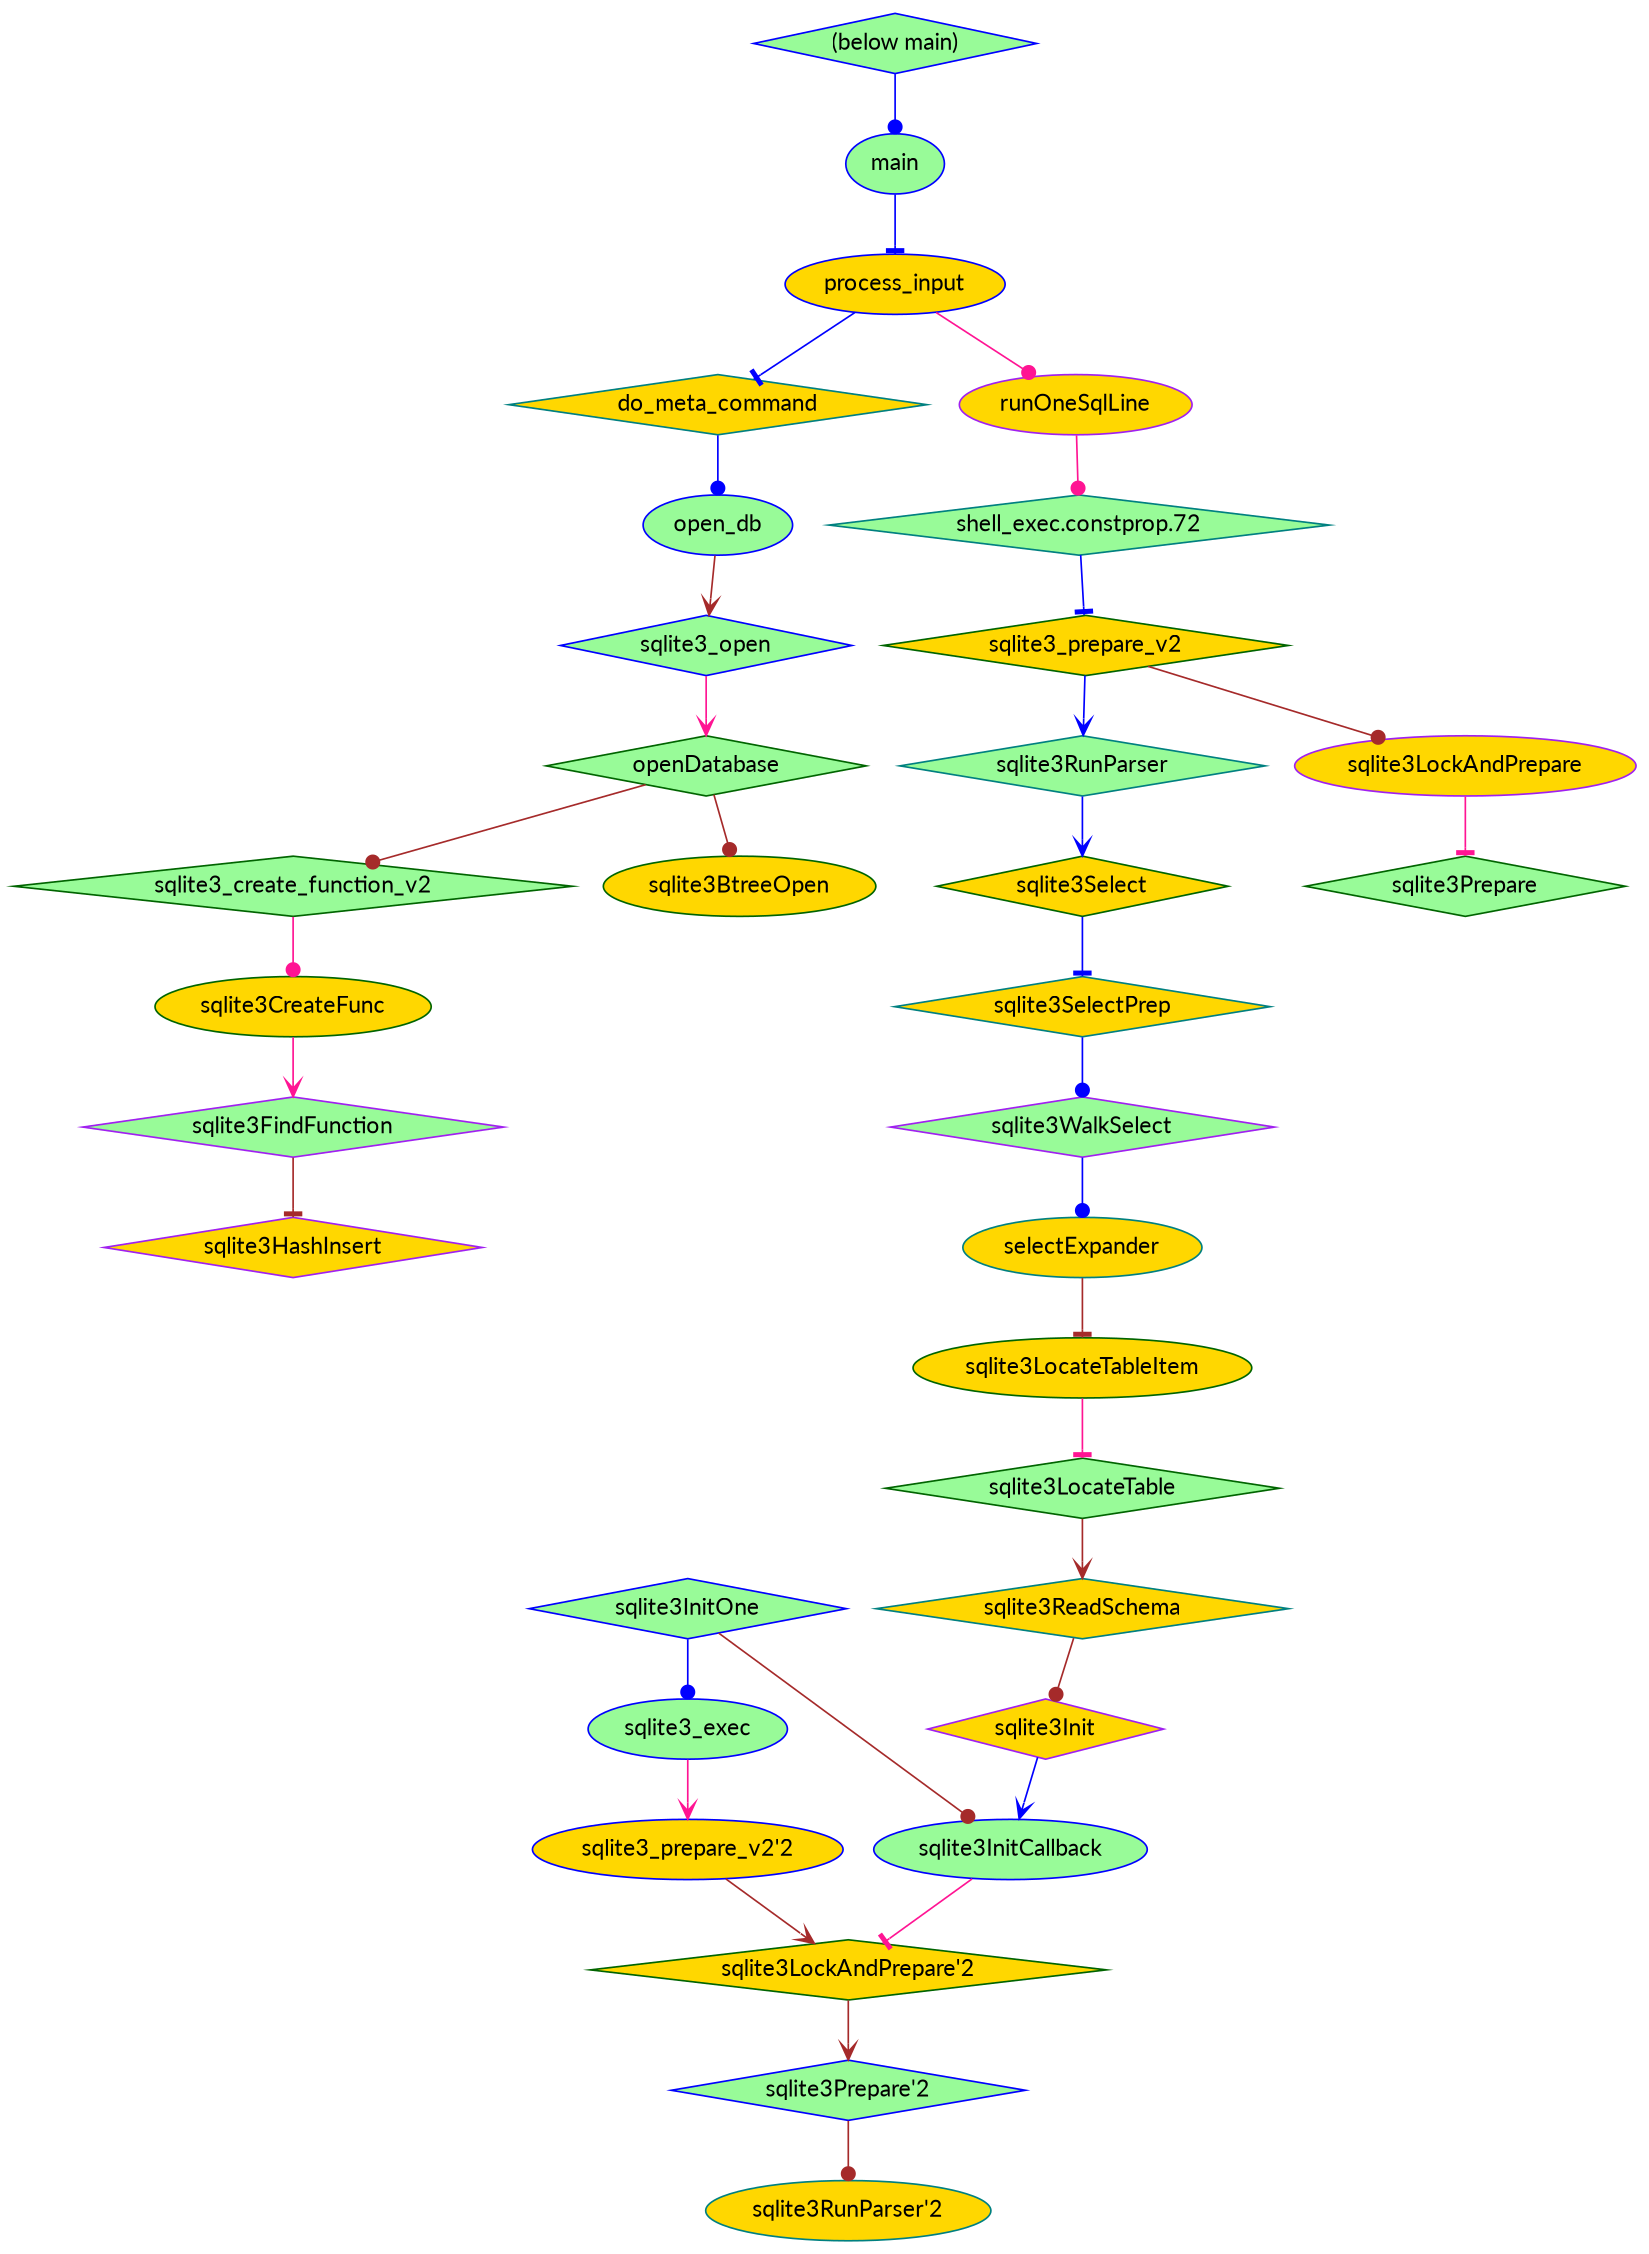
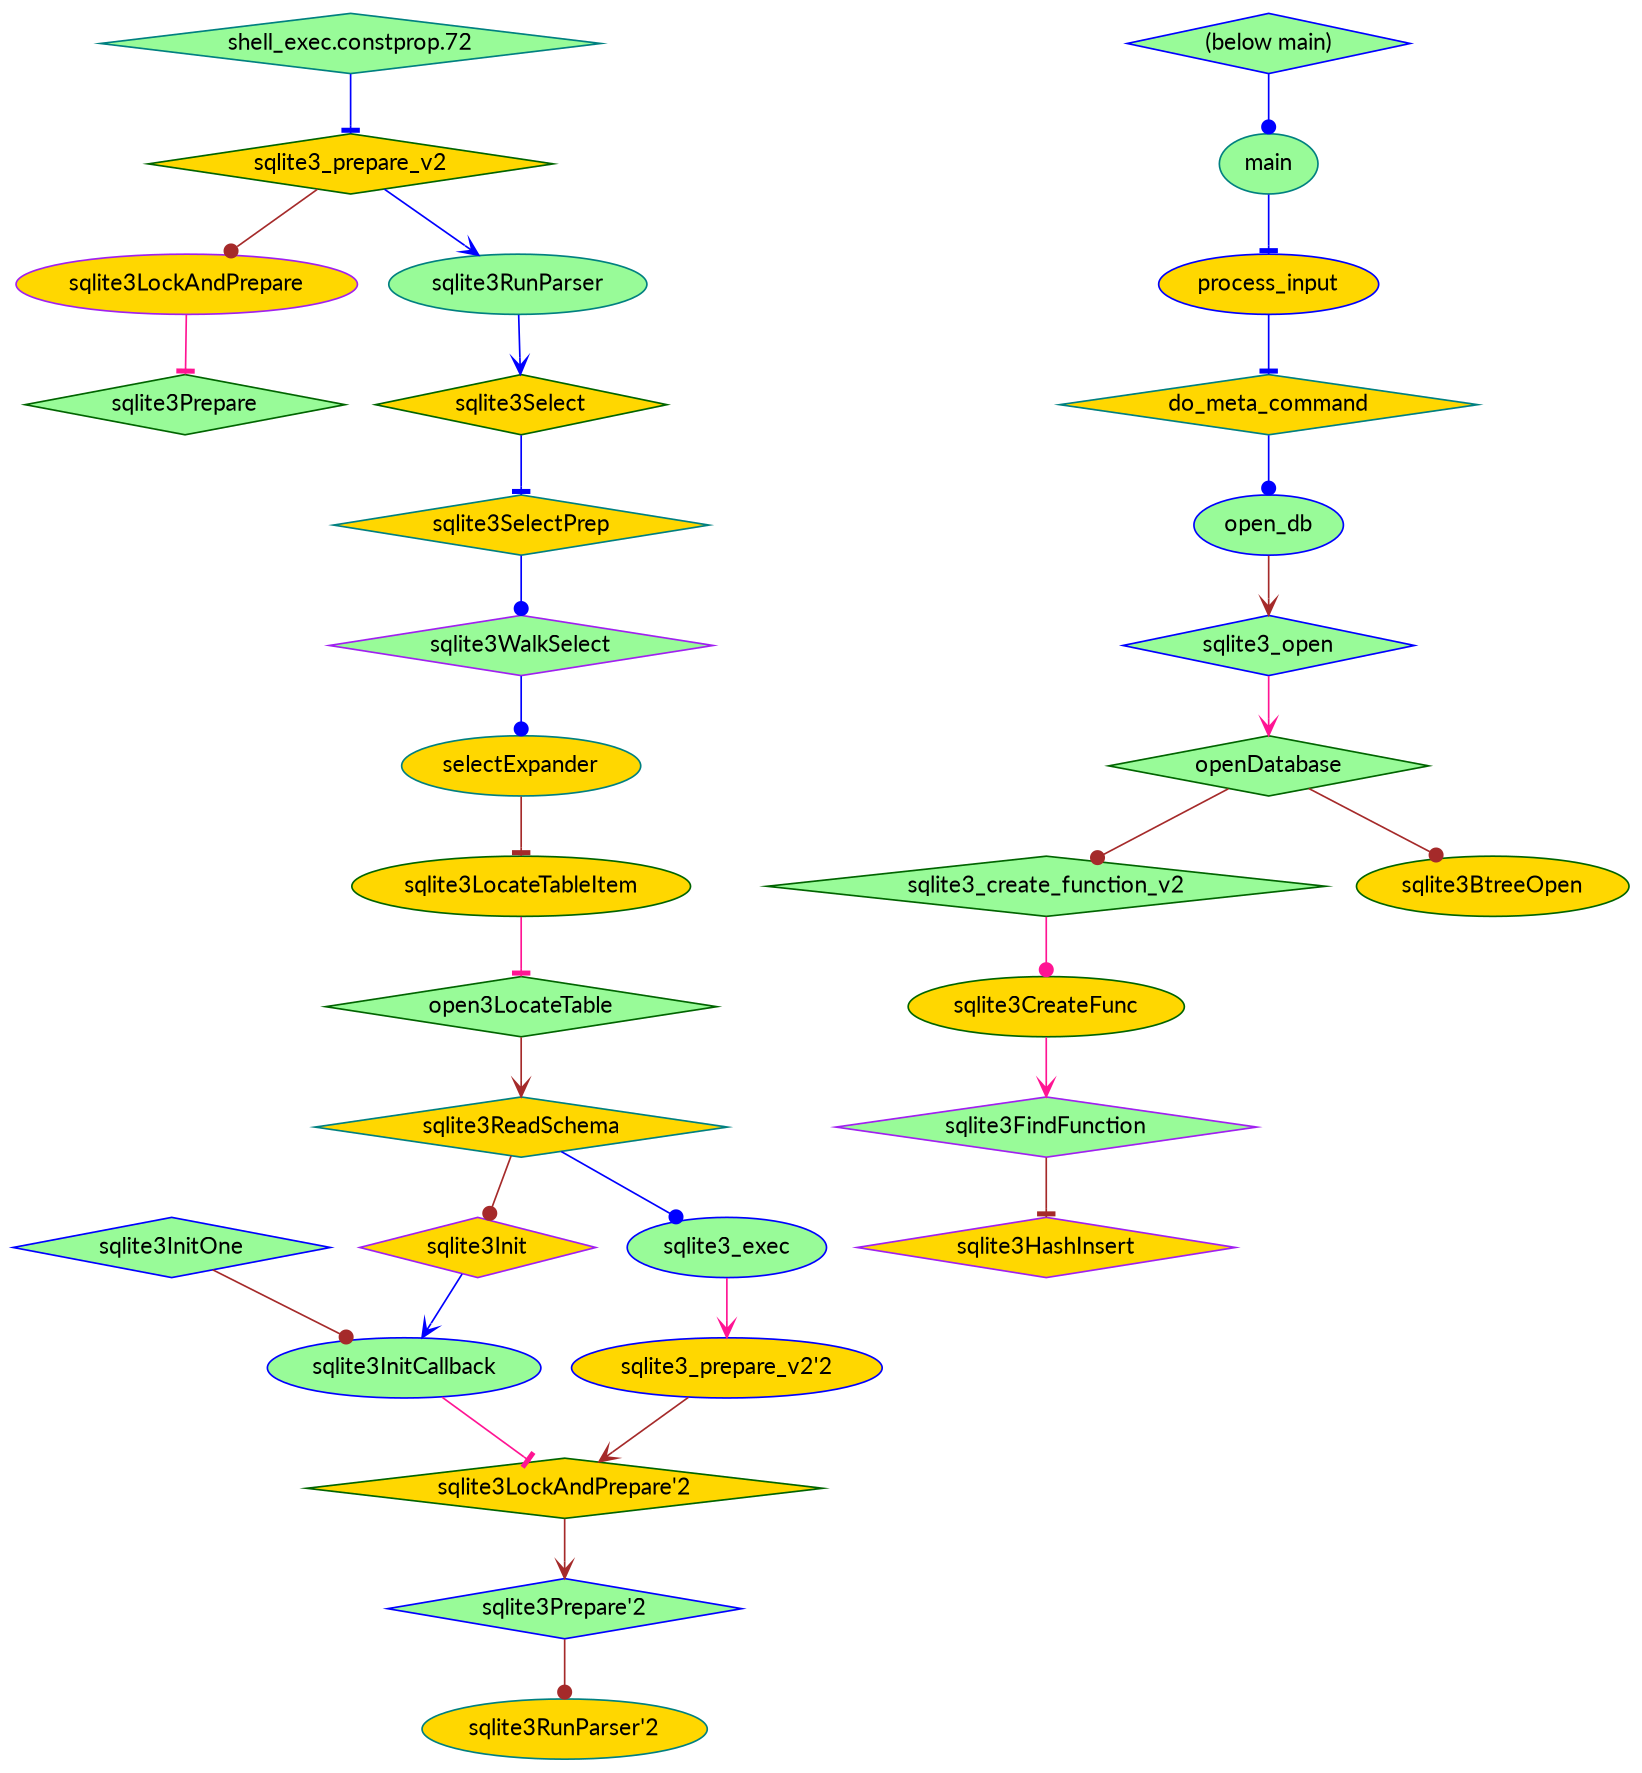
(895, 164) -> (1269, 164)
(1076, 405) -> none
(1082, 766) -> (518, 284)
(1082, 1488) -> (521, 1007)
(688, 1662) -> (616, 1183)
